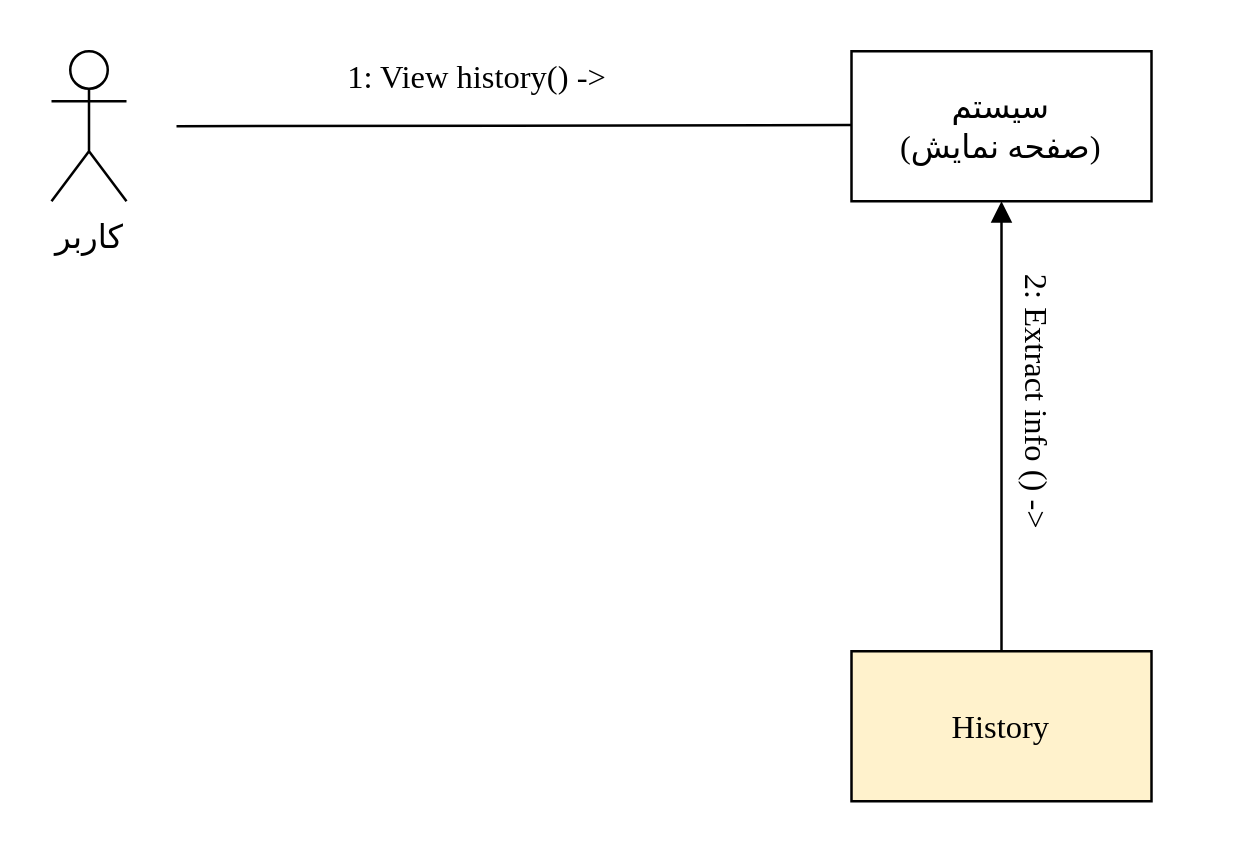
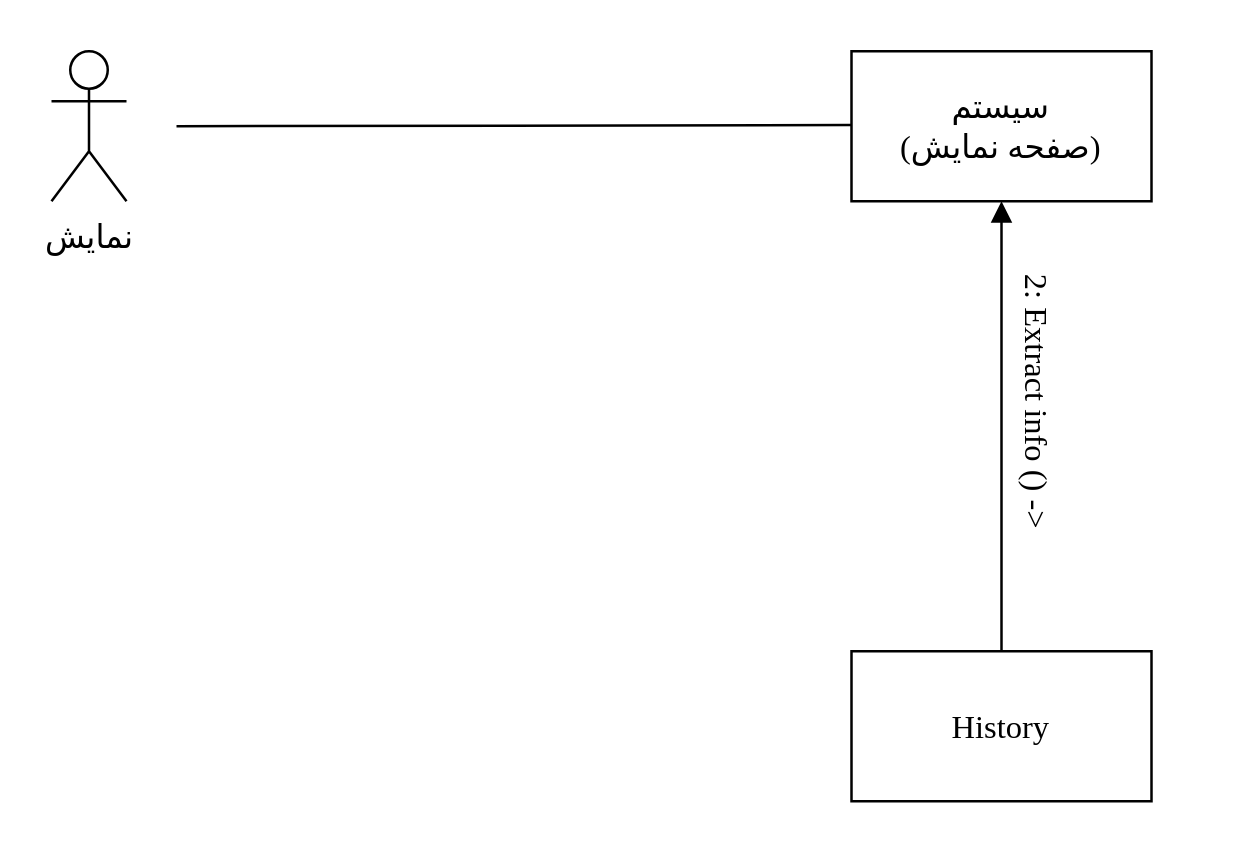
(476, 76) -> none
(90, 237) -> (90, 237)
(1001, 726) -> (1001, 726)
